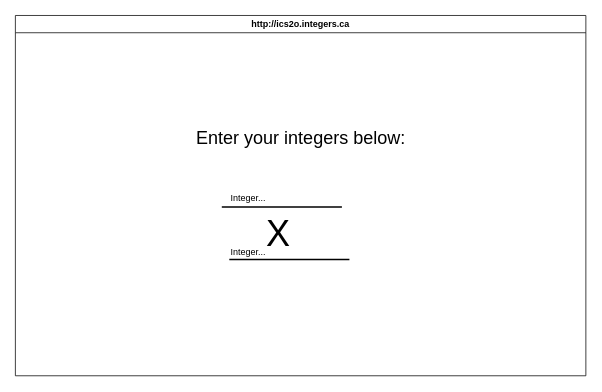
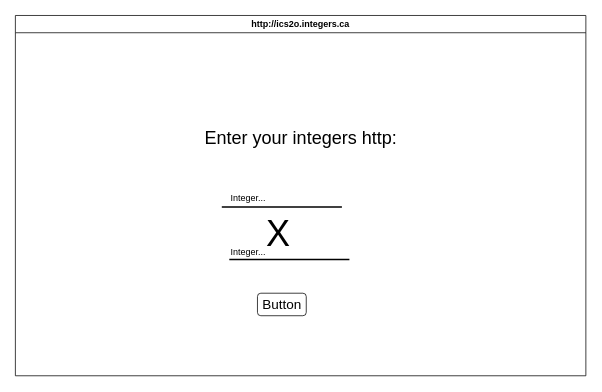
(301, 132) -> (301, 132)
none -> (282, 304)
